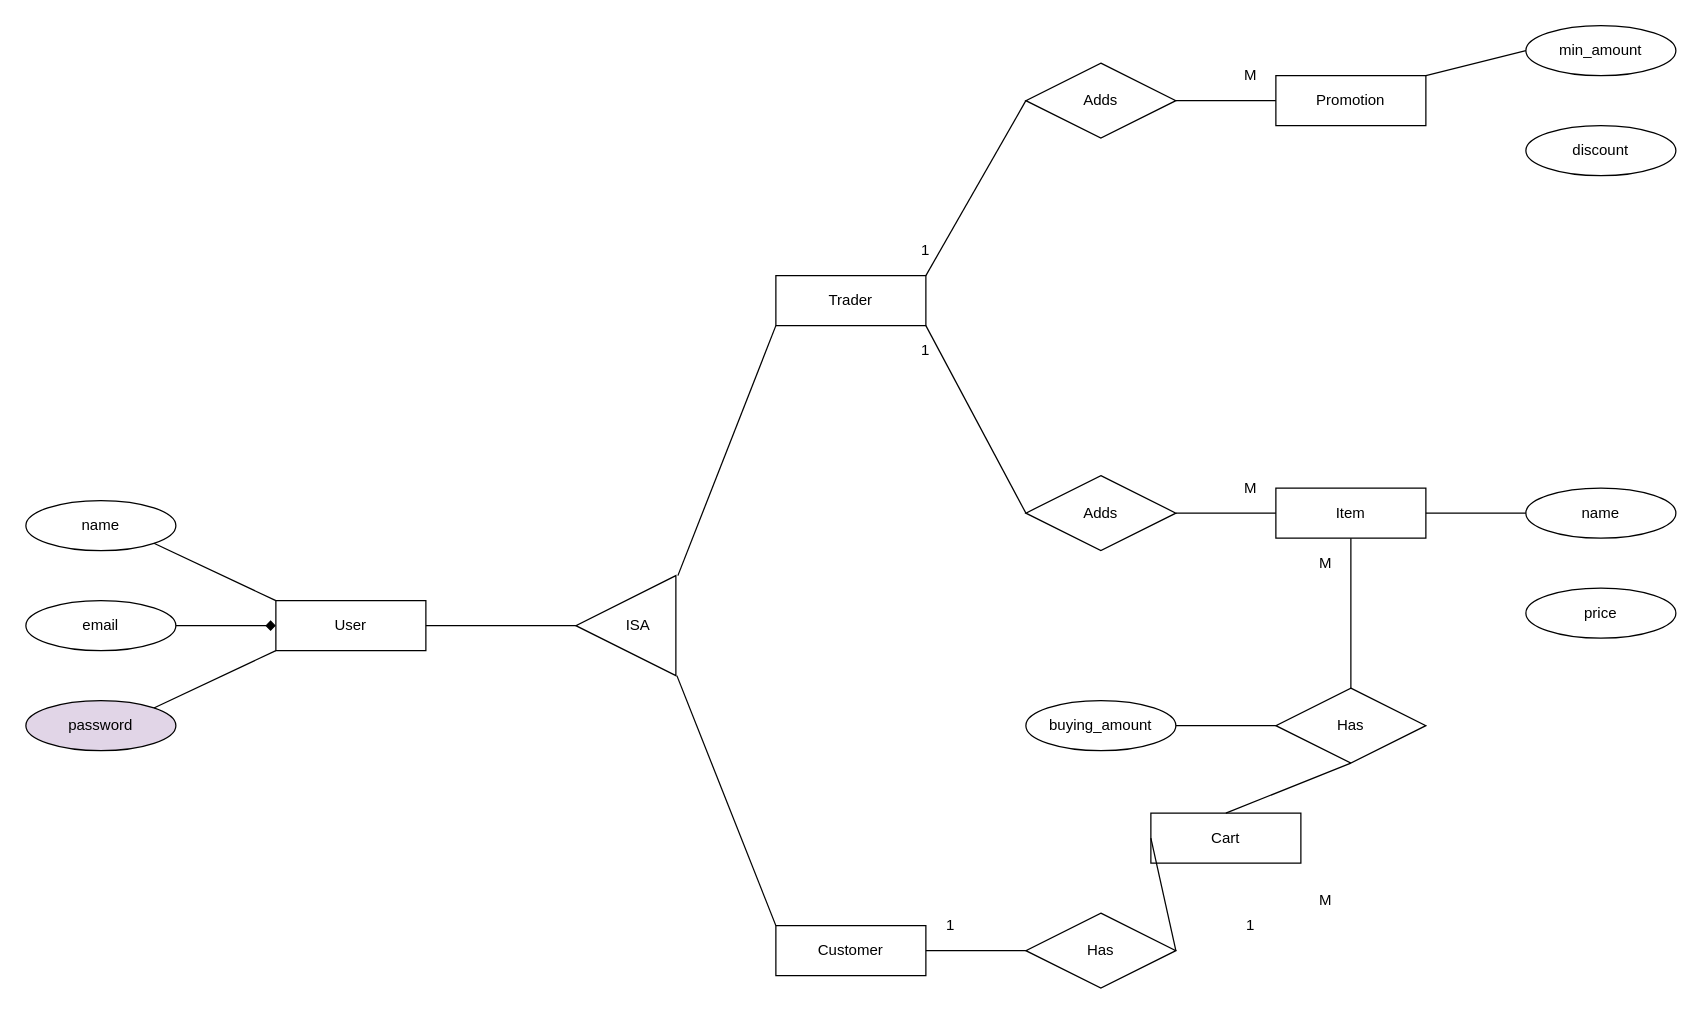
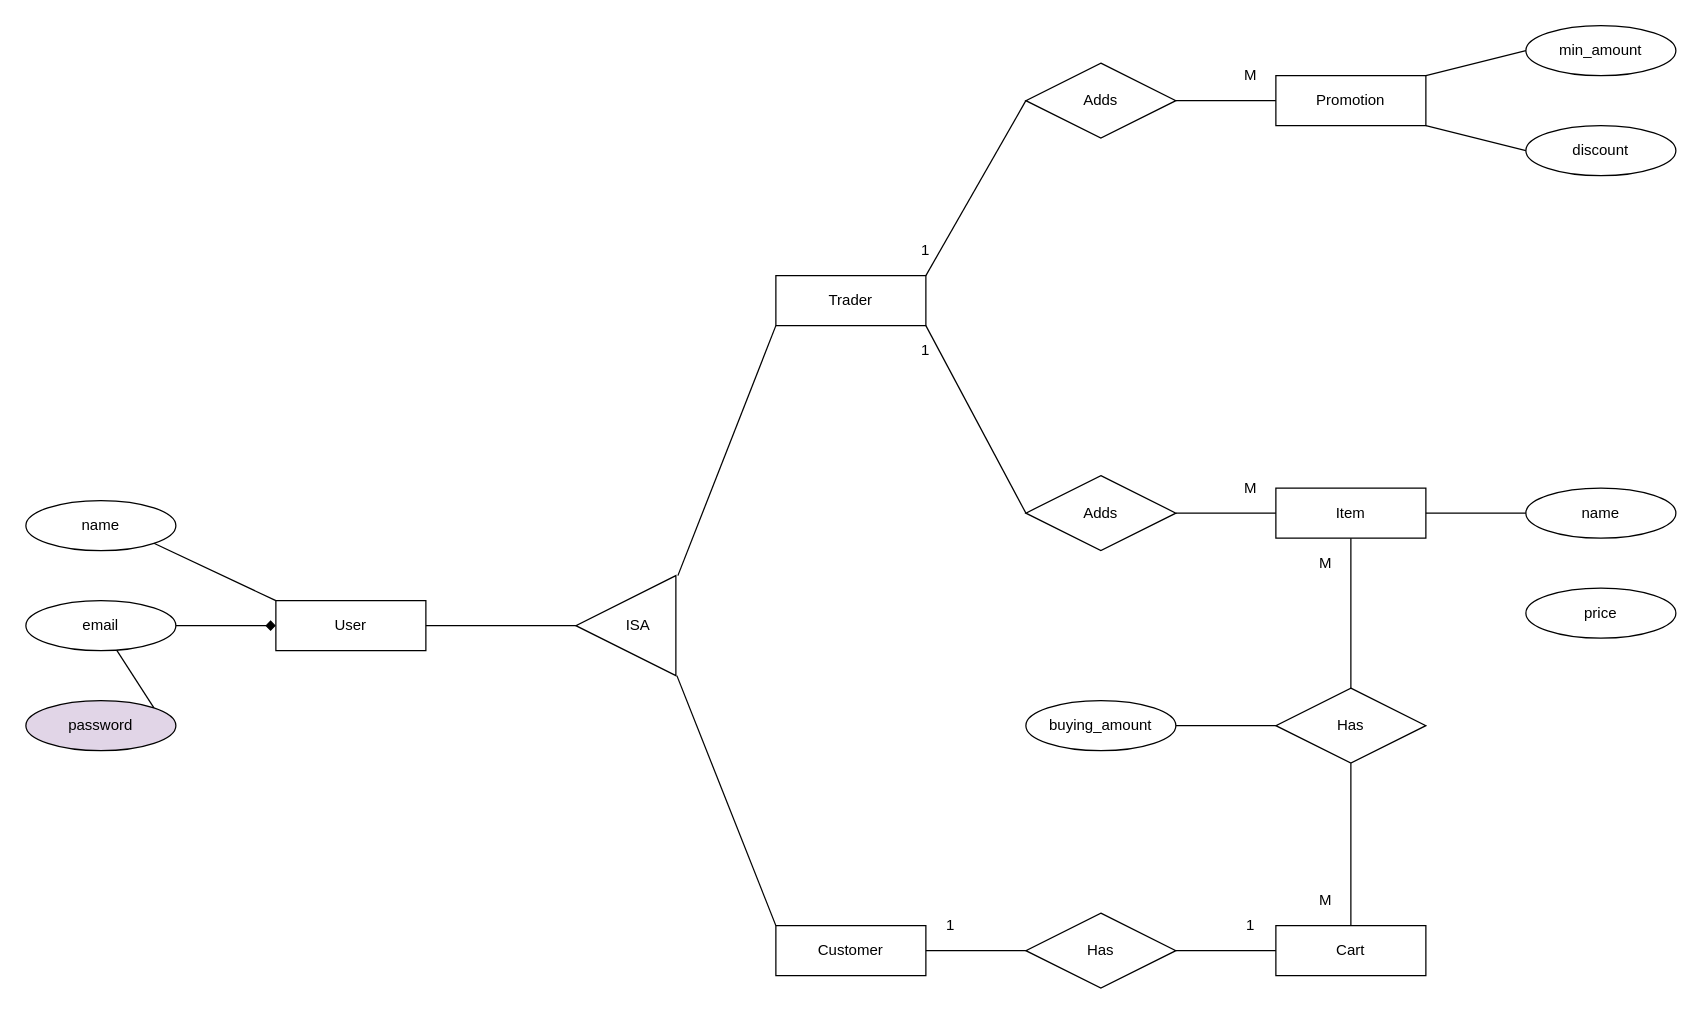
none -> (1476, 138)
(215, 679) -> (135, 679)
(1226, 838) -> (1351, 951)
